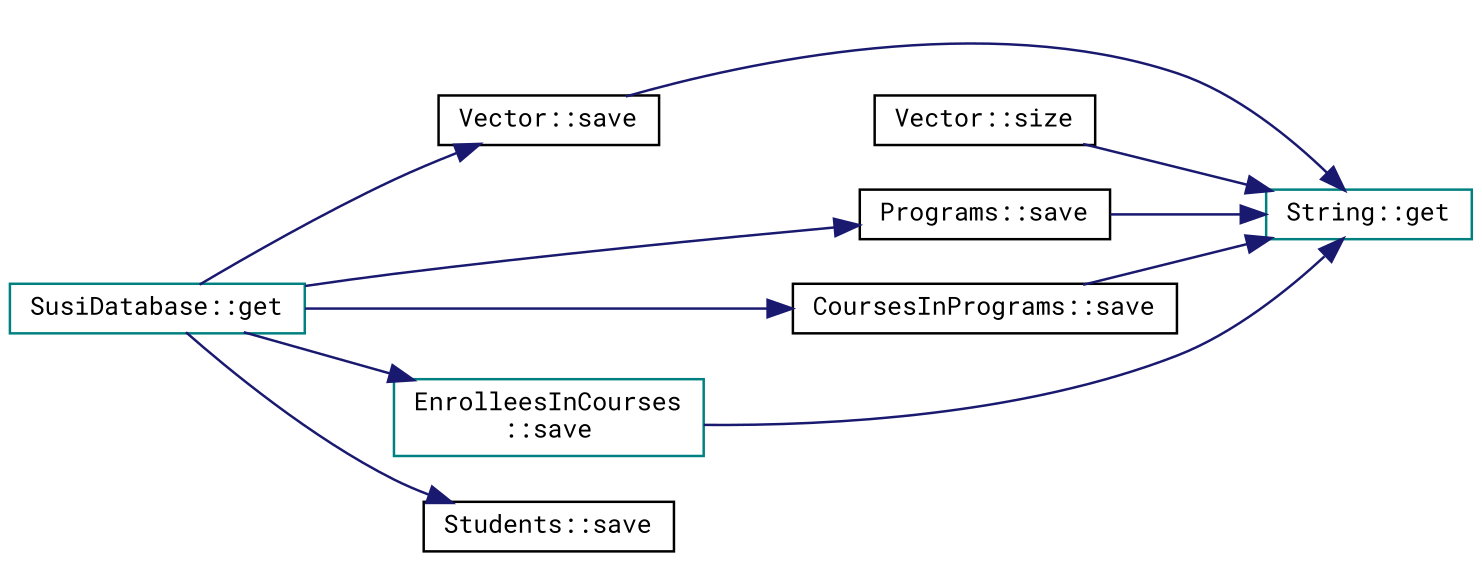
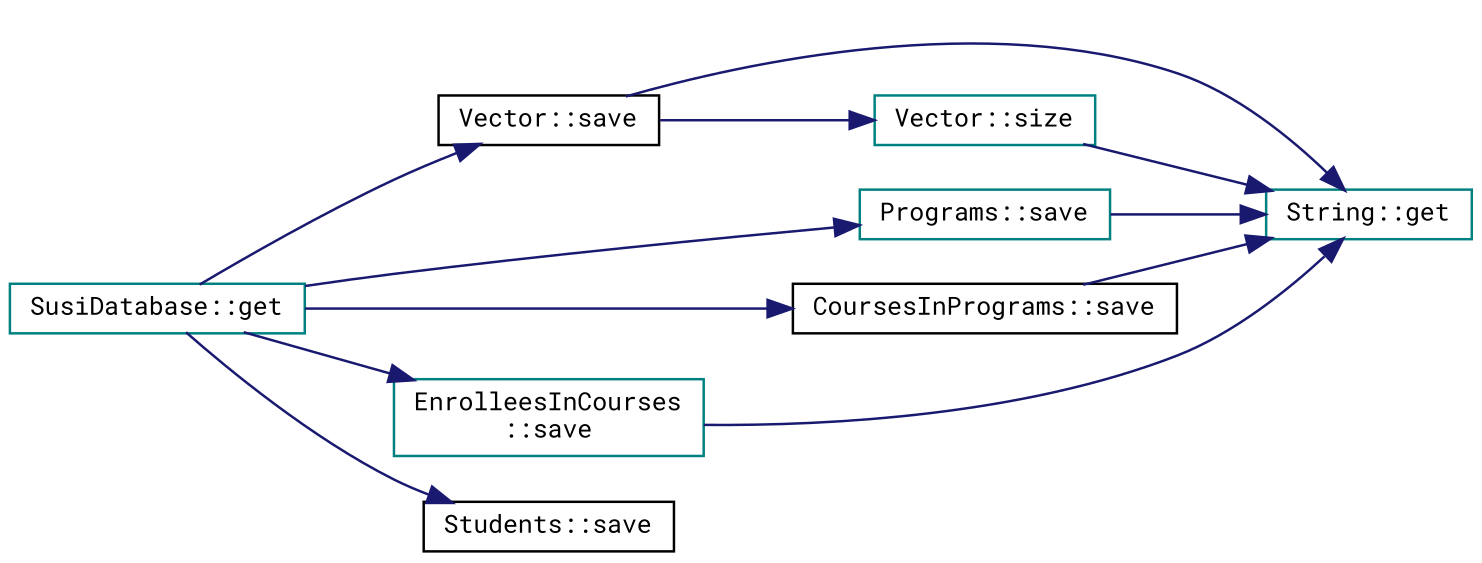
none -> (755, 120)
(985, 120) -> (985, 120)
(985, 214) -> (985, 214)
